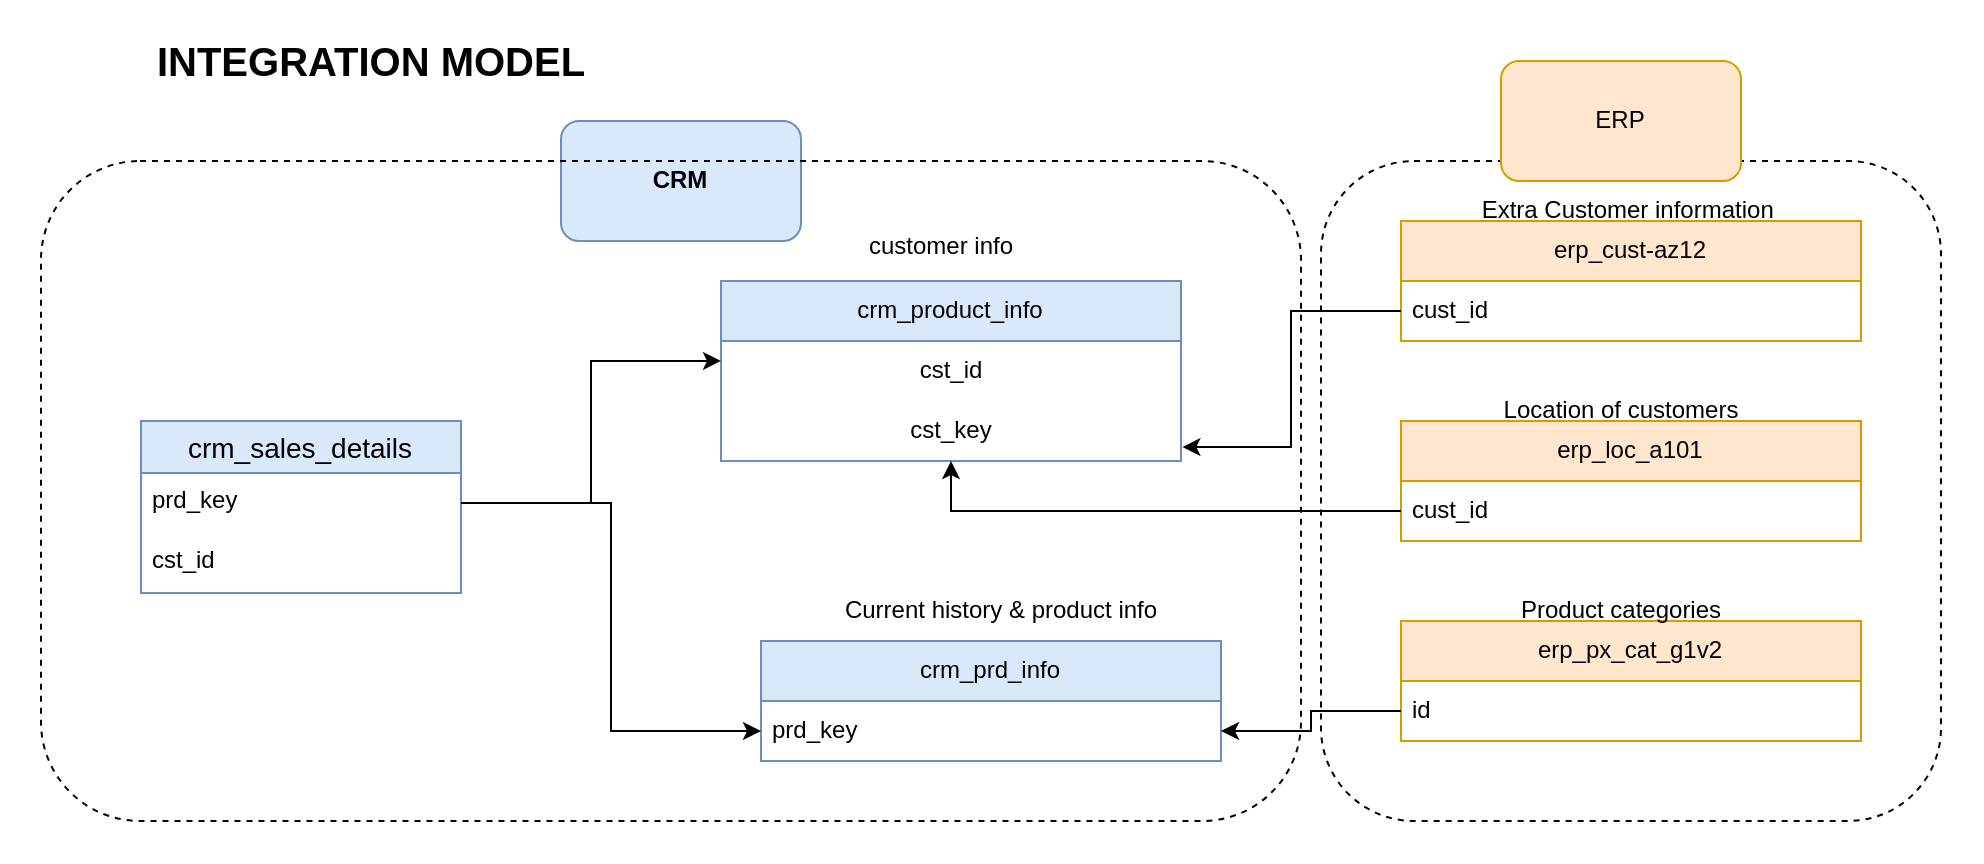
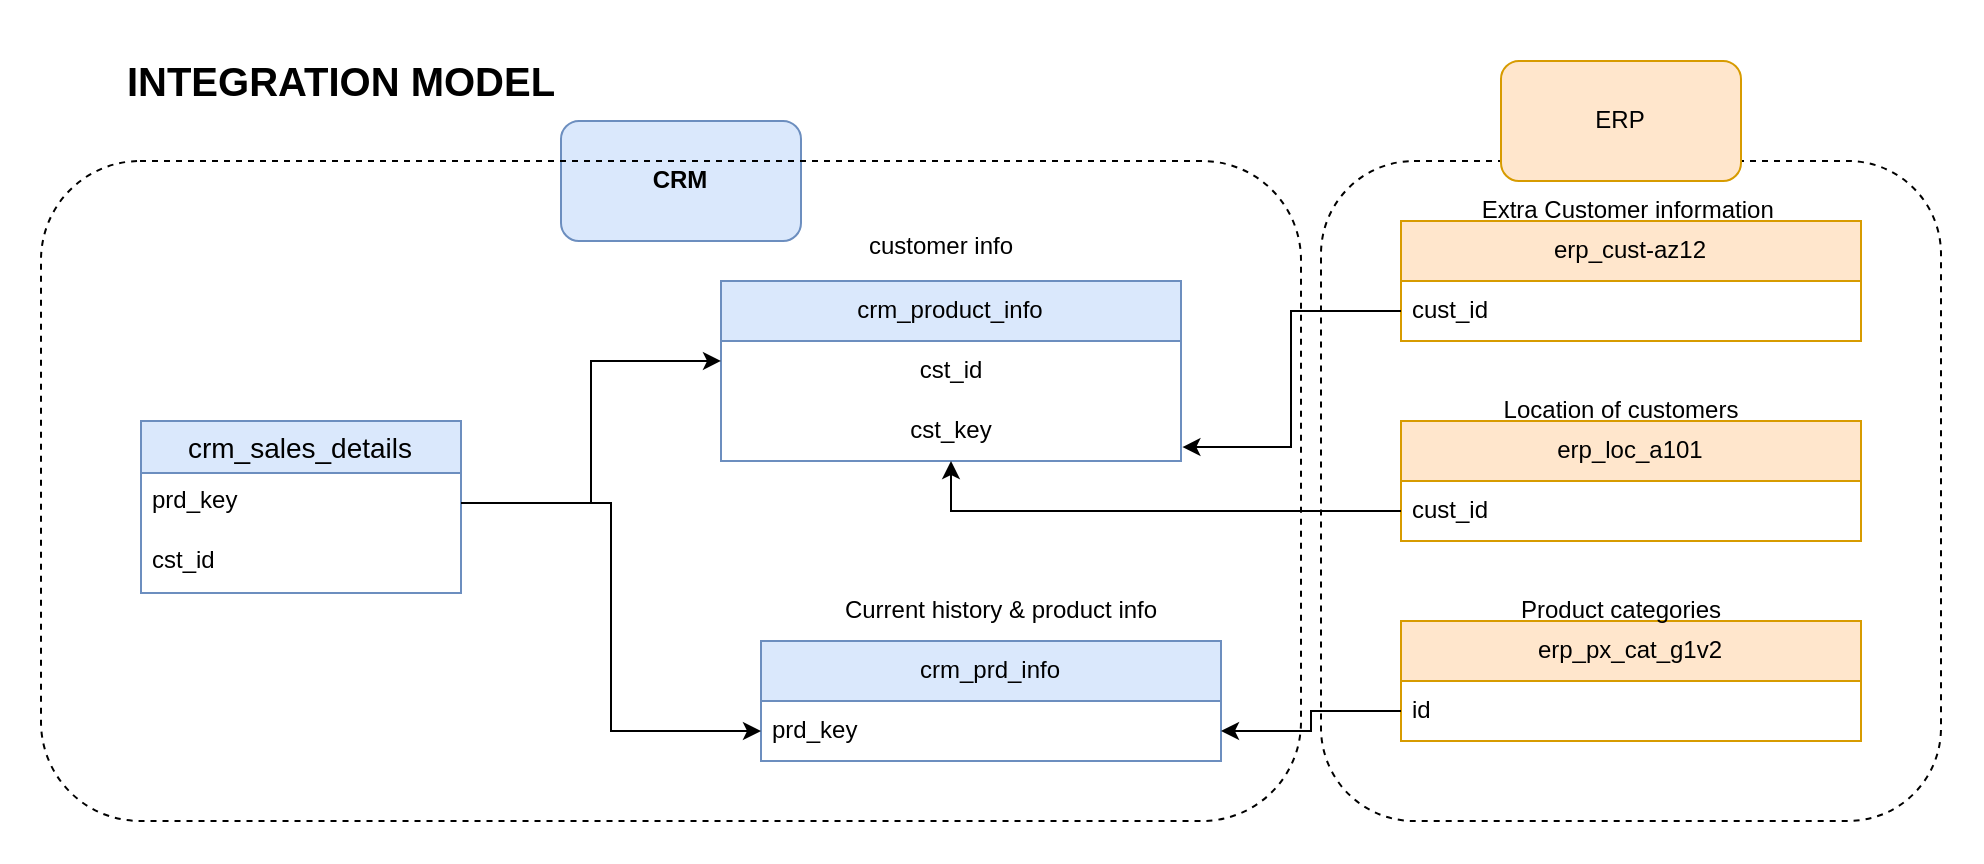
(371, 61) -> (341, 81)
